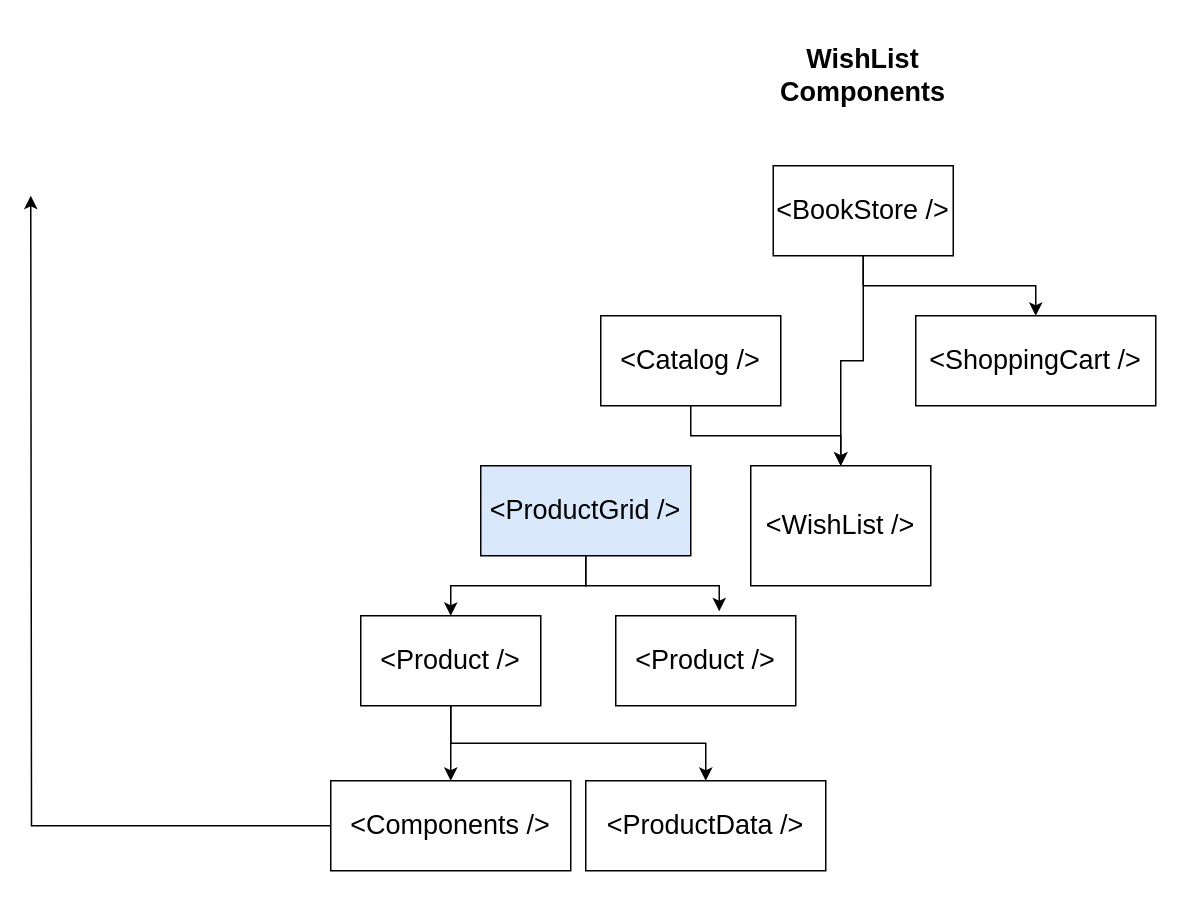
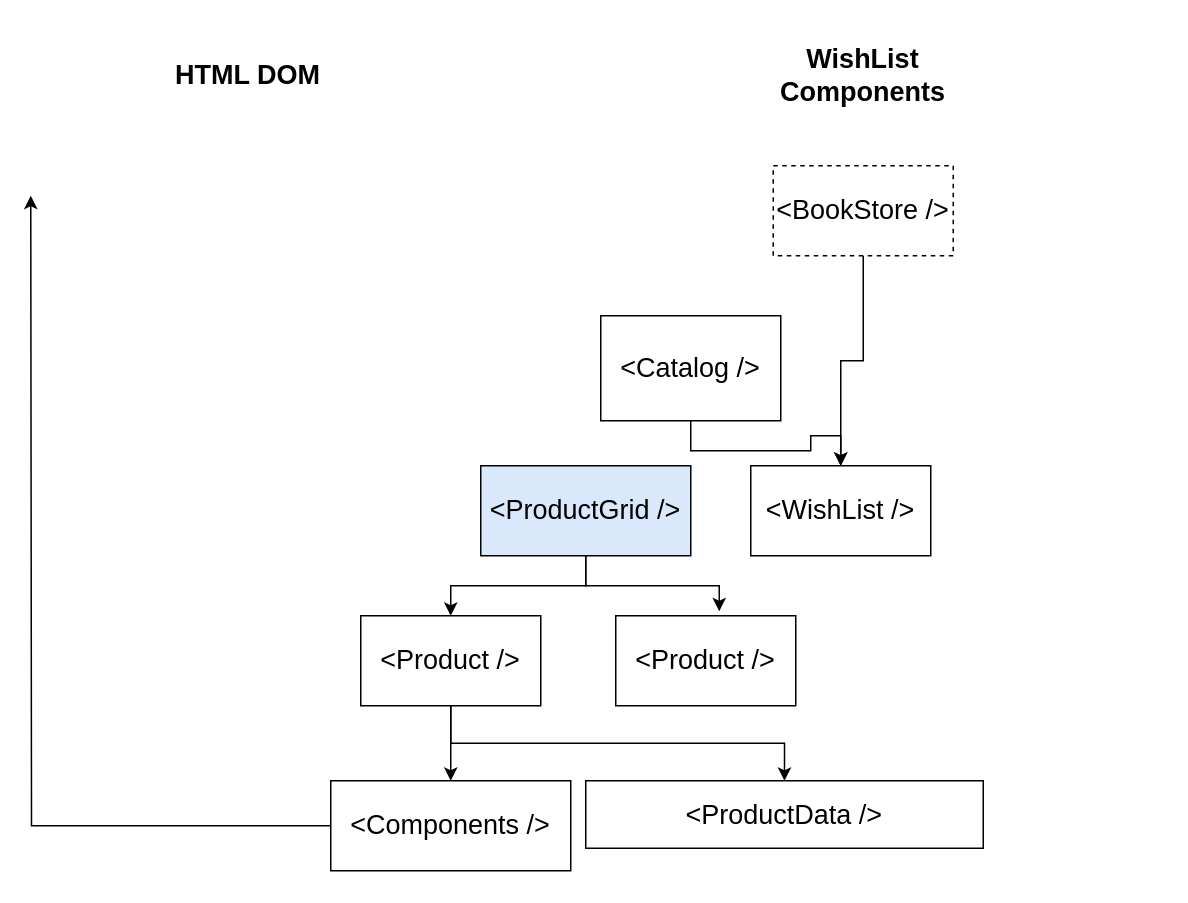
none -> (248, 76)
(863, 211) -> (863, 211)
(961, 286) -> none
(691, 361) -> (691, 368)
(1036, 361) -> none
(841, 526) -> (841, 511)
(706, 826) -> (785, 815)
